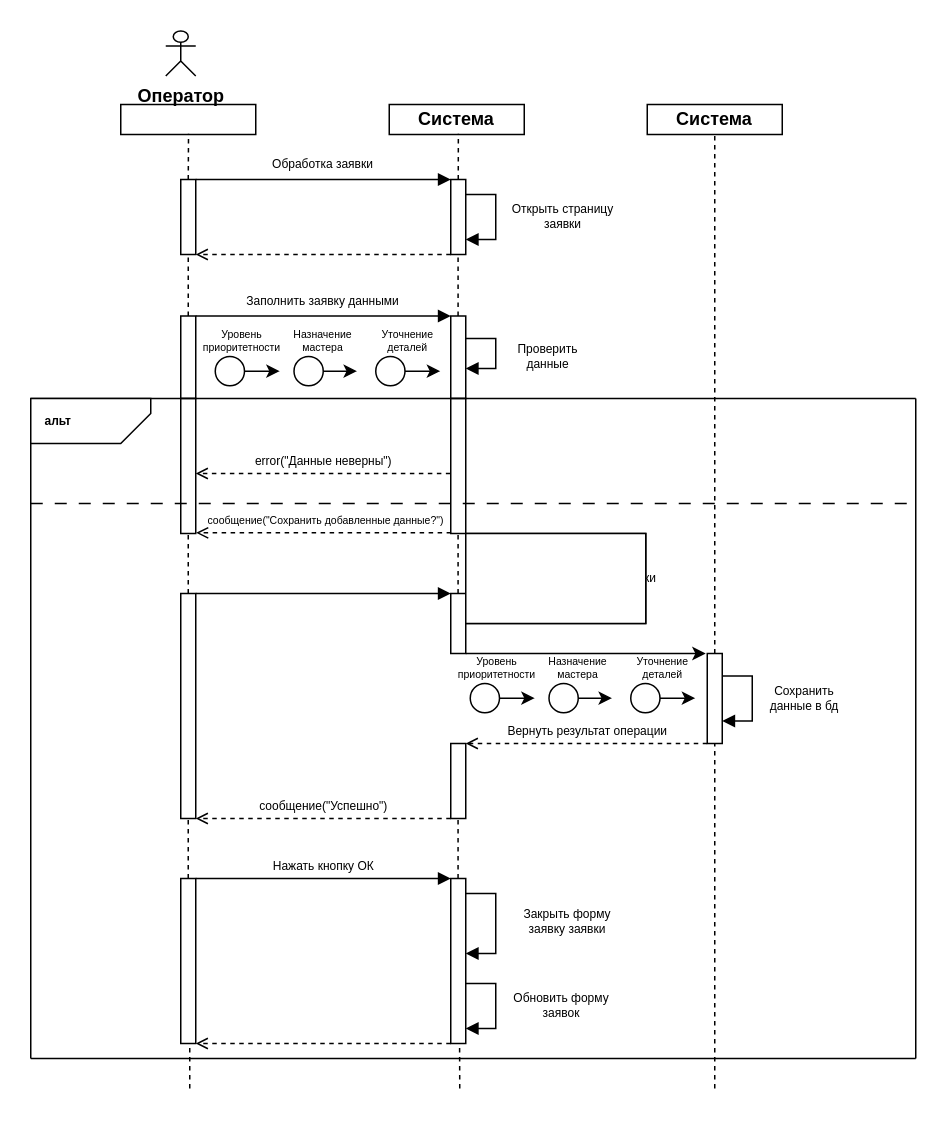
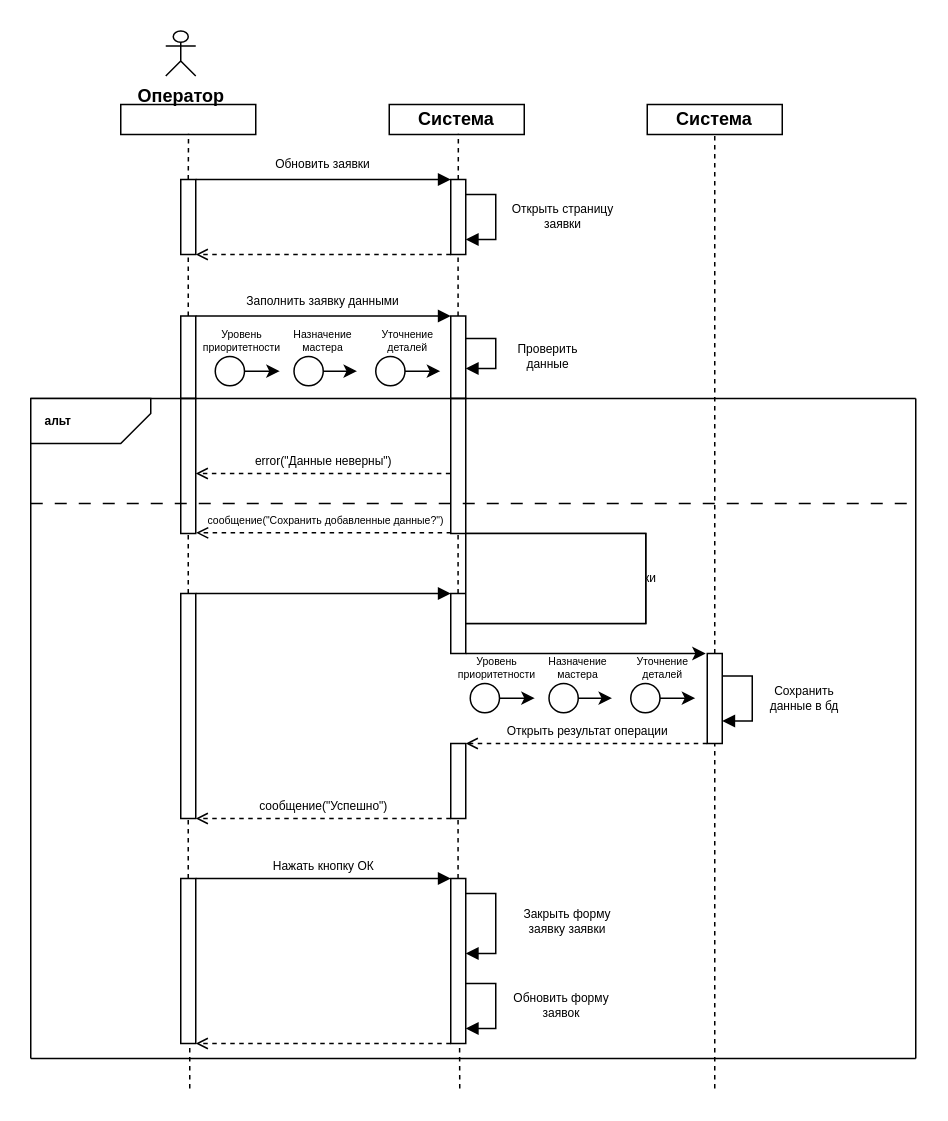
(323, 164) -> (323, 164)
(588, 731) -> (588, 731)
